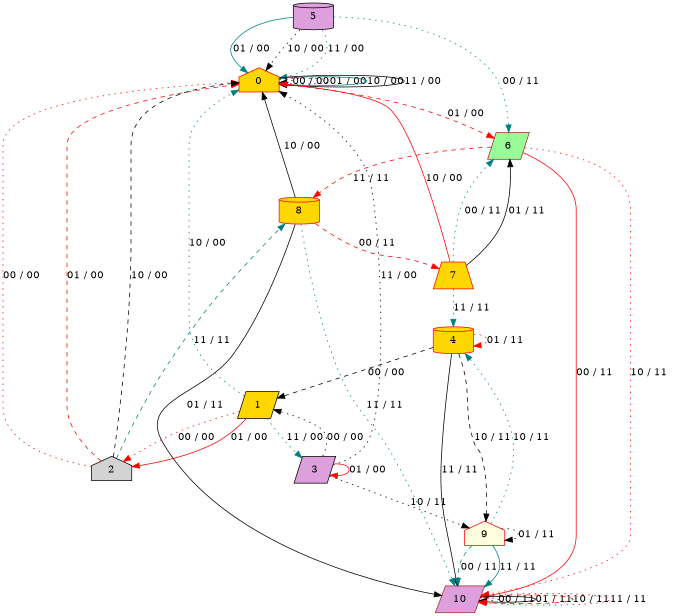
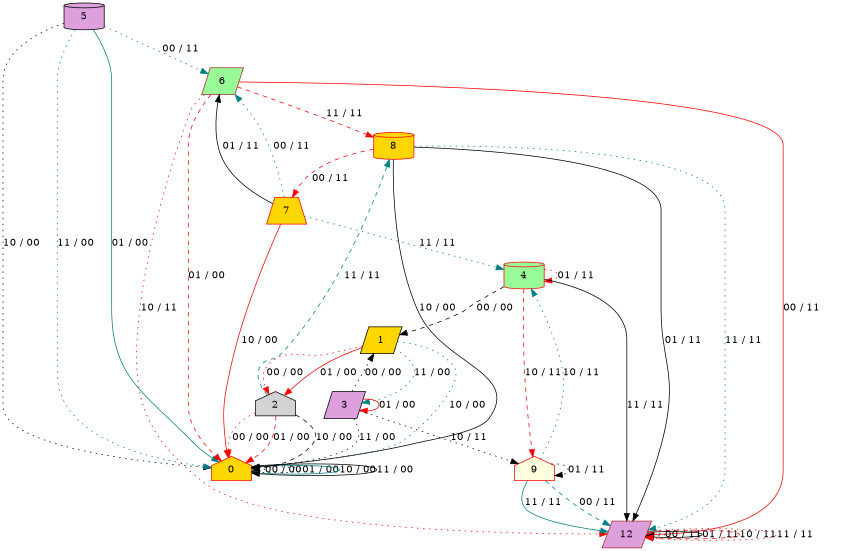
(386, 100) -> (188, 277)
(453, 340) -> (524, 275)
(472, 434) -> (524, 369)
(460, 599) -> (627, 535)
